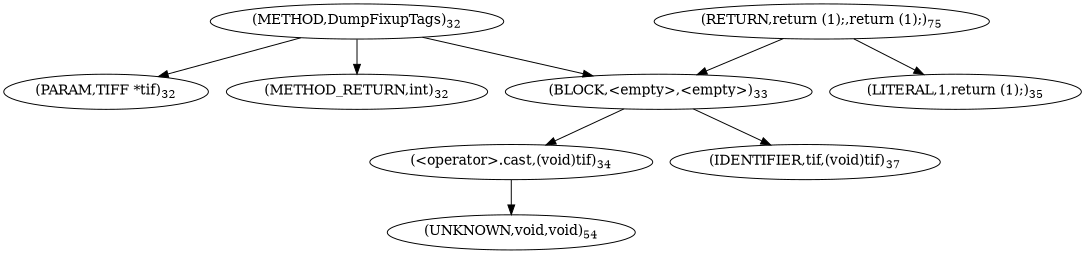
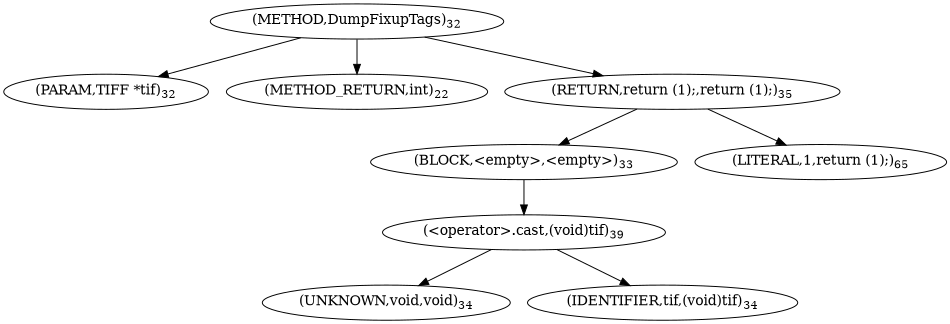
(935, 20) -> (786, 90)
(503, 55) -> (509, 55)
(442, 90) -> (442, 90)
(1037, 90) -> (902, 161)
(728, 125) -> (589, 265)
(605, 161) -> (617, 231)
(894, 161) -> (751, 301)
(591, 231) -> (466, 301)
